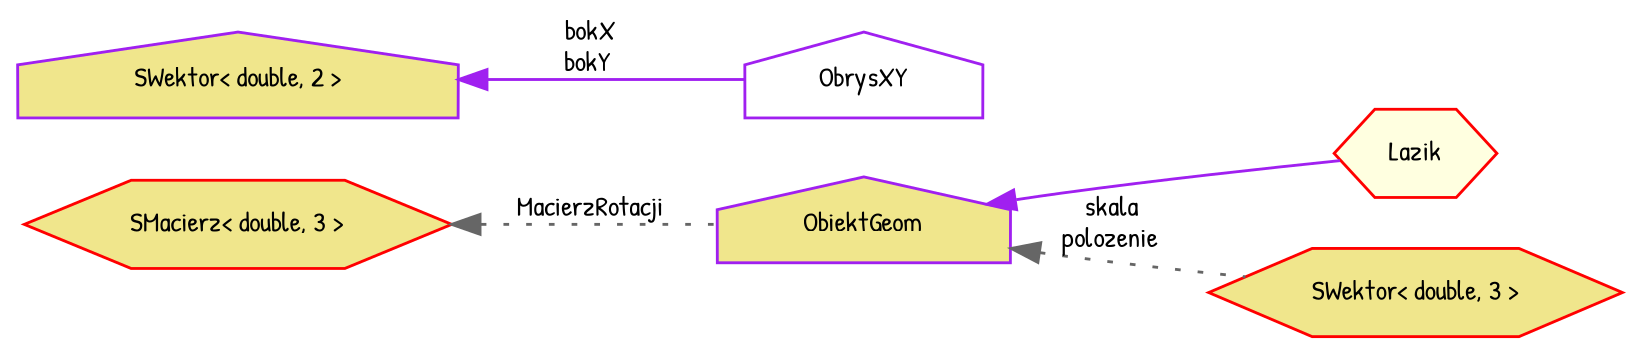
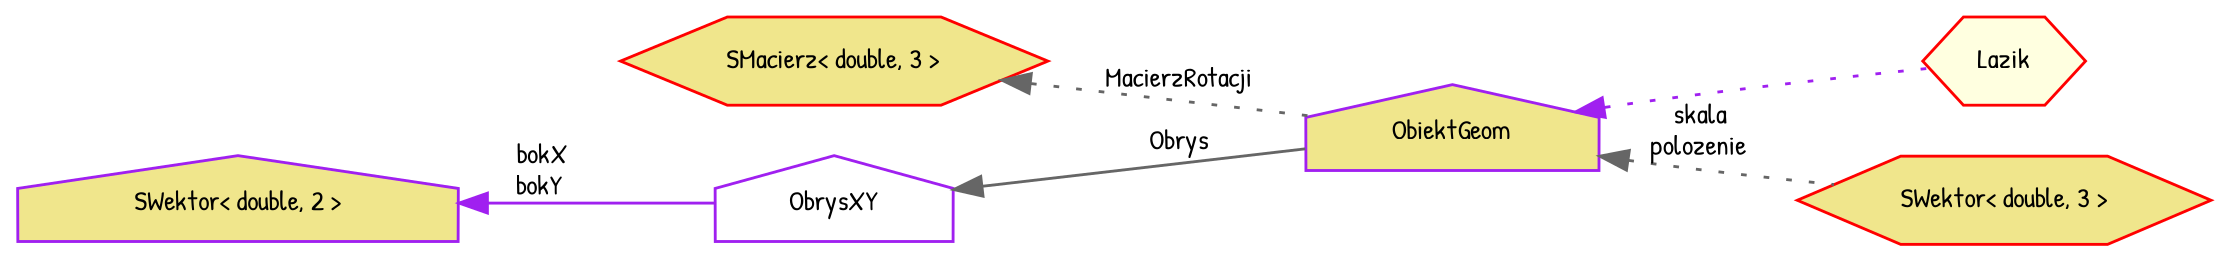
none -> (1144, 168)
(1178, 178) -> (1766, 86)
